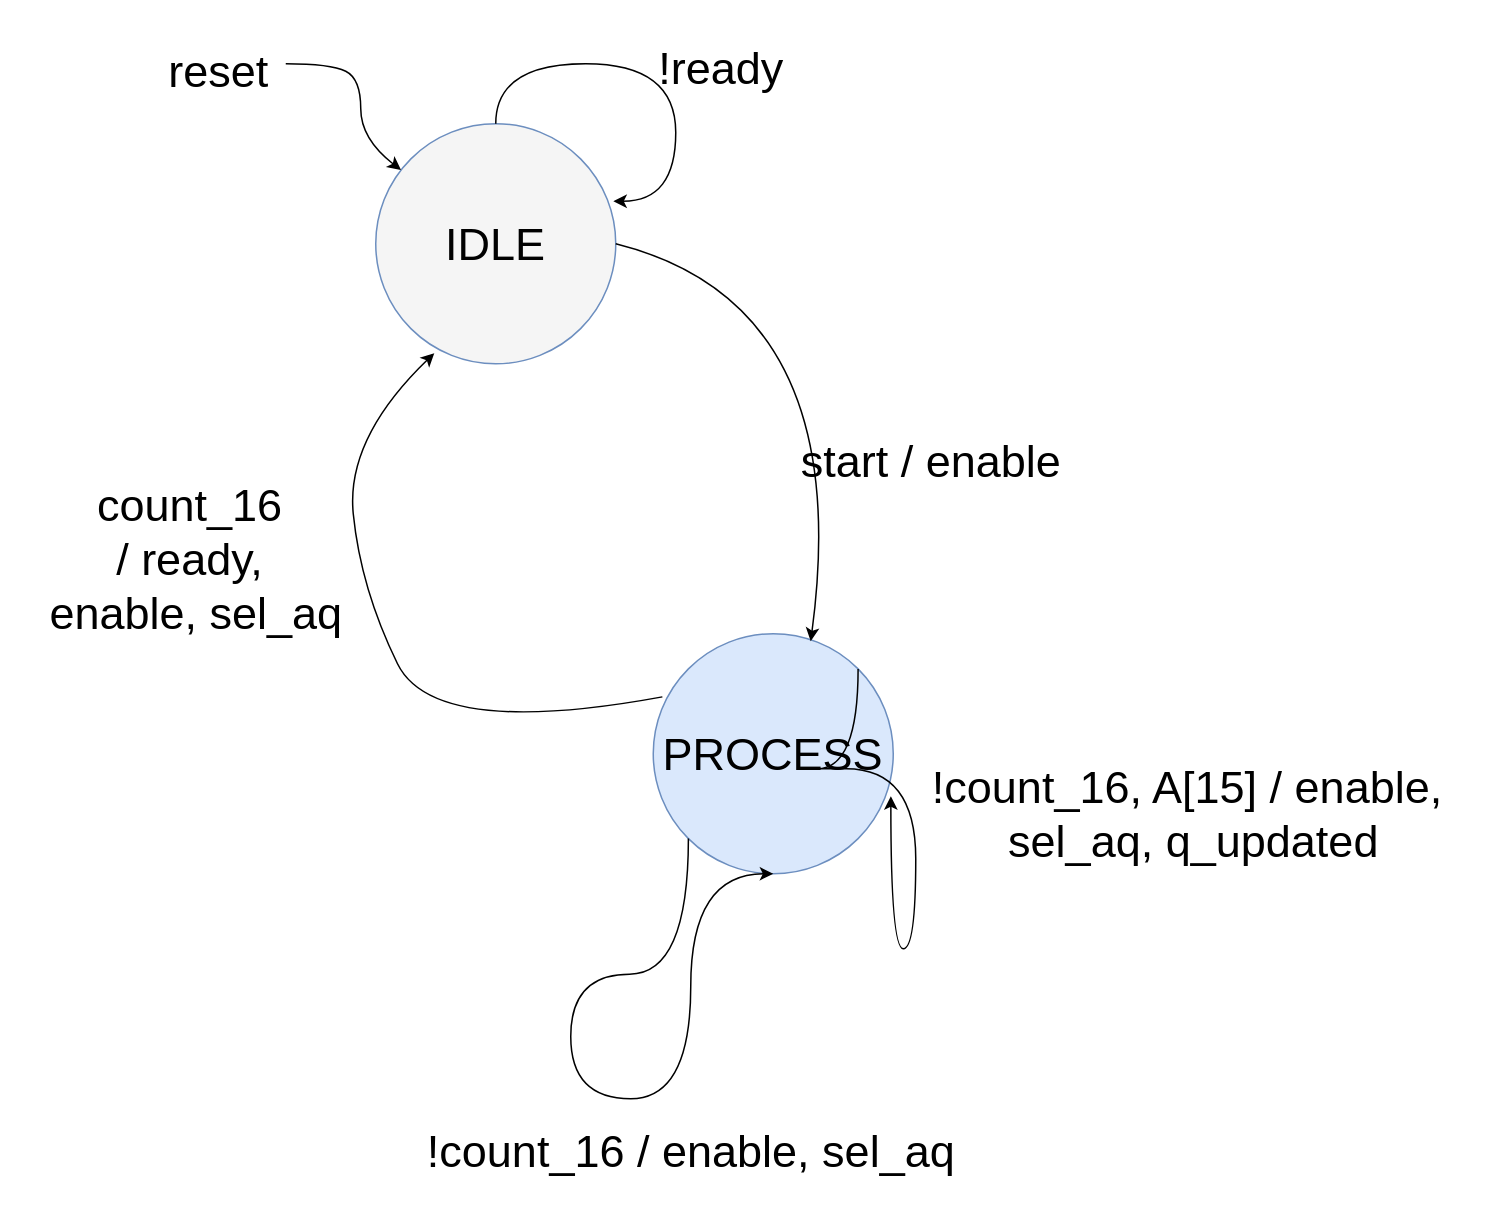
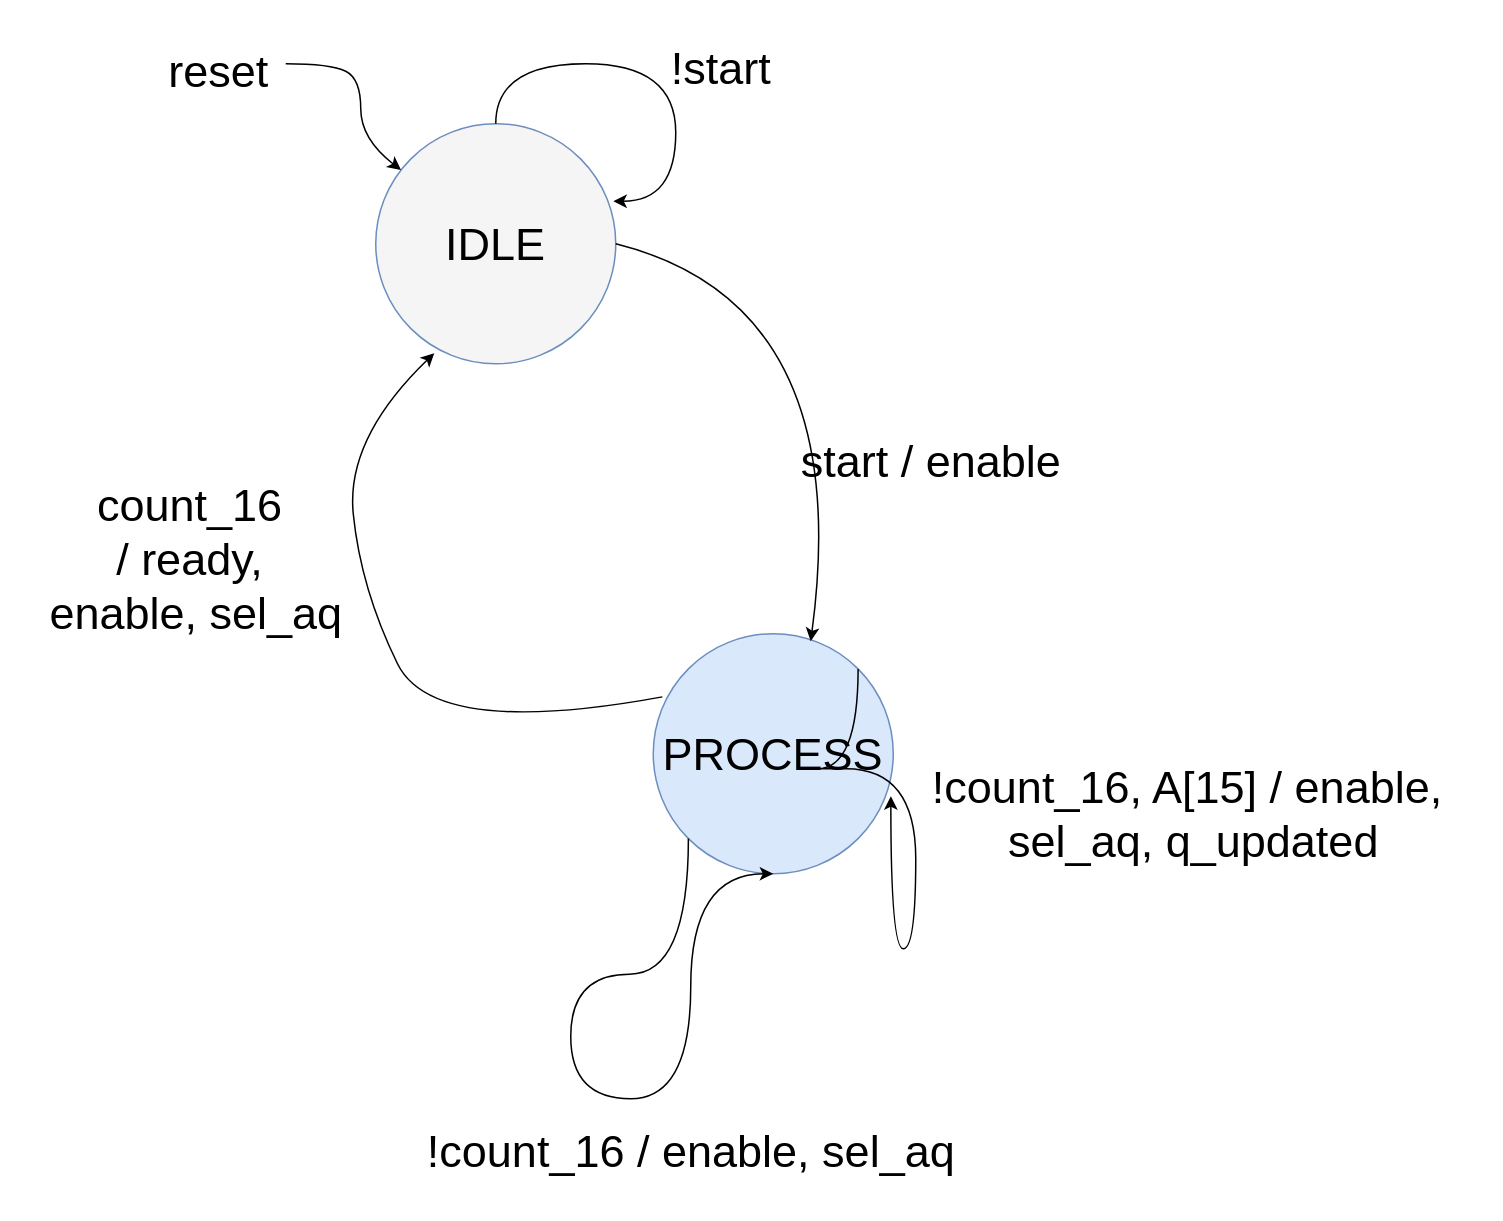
(722, 68) -> (722, 68)
